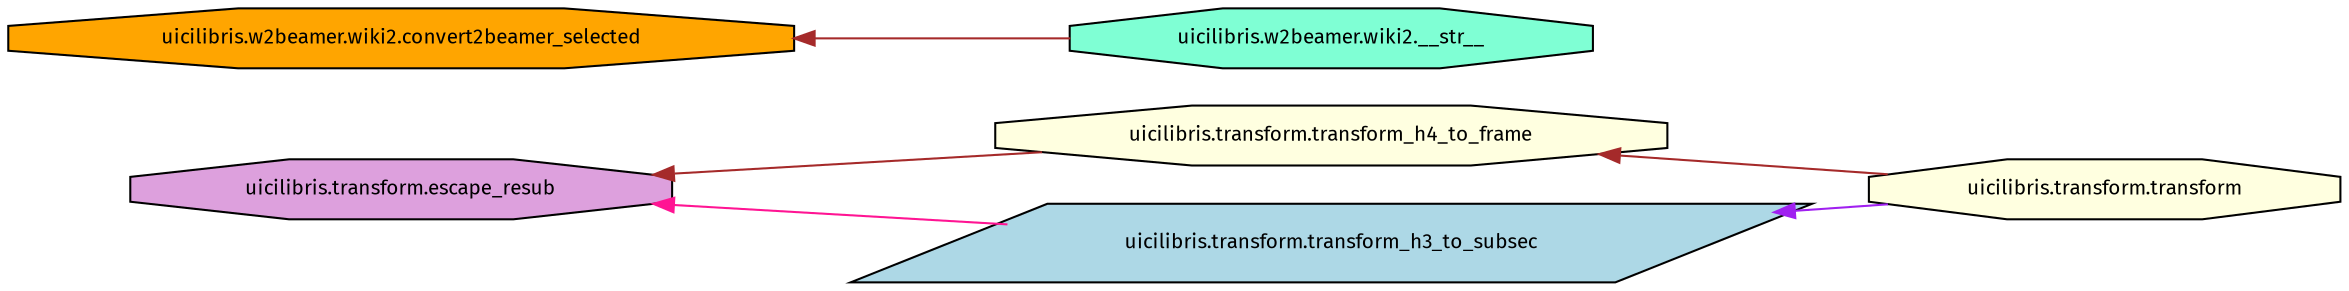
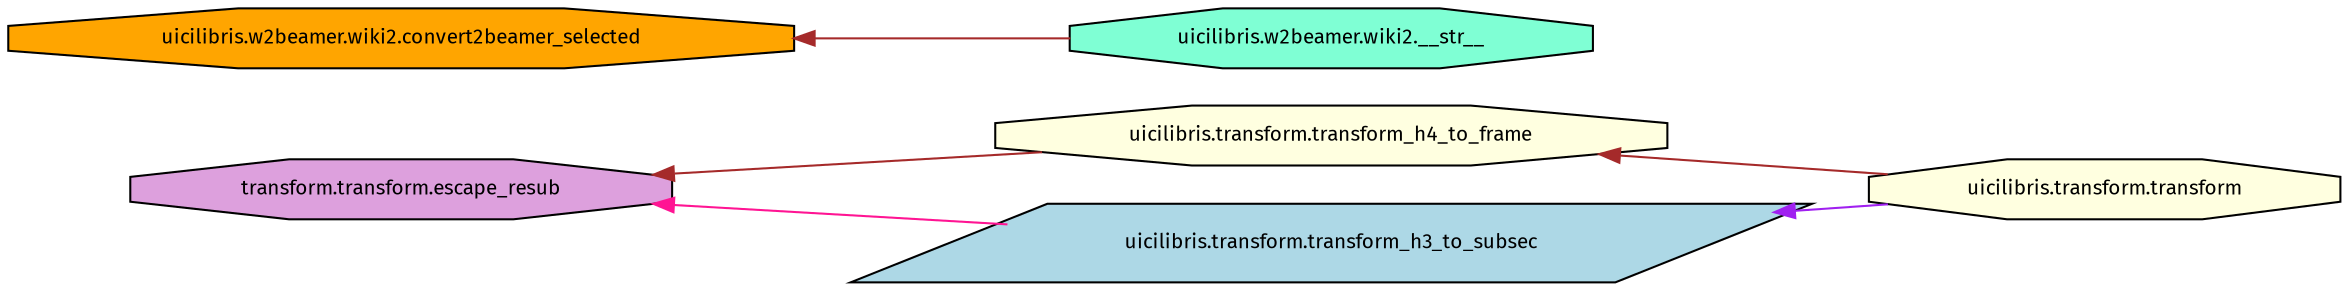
(401, 189) -> (401, 189)
